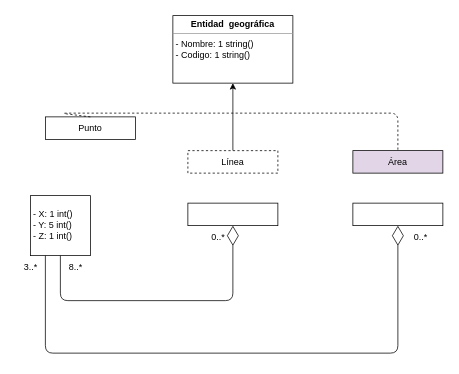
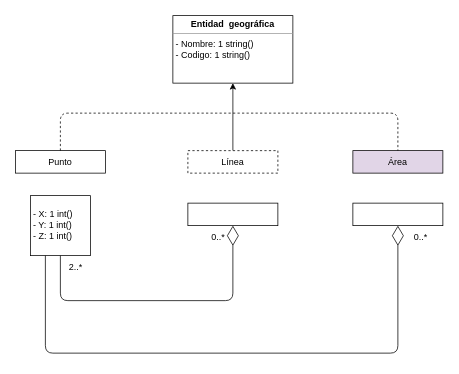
(90, 128) -> (60, 162)
(55, 212) -> (55, 212)
(30, 267) -> none
(76, 267) -> (76, 267)
